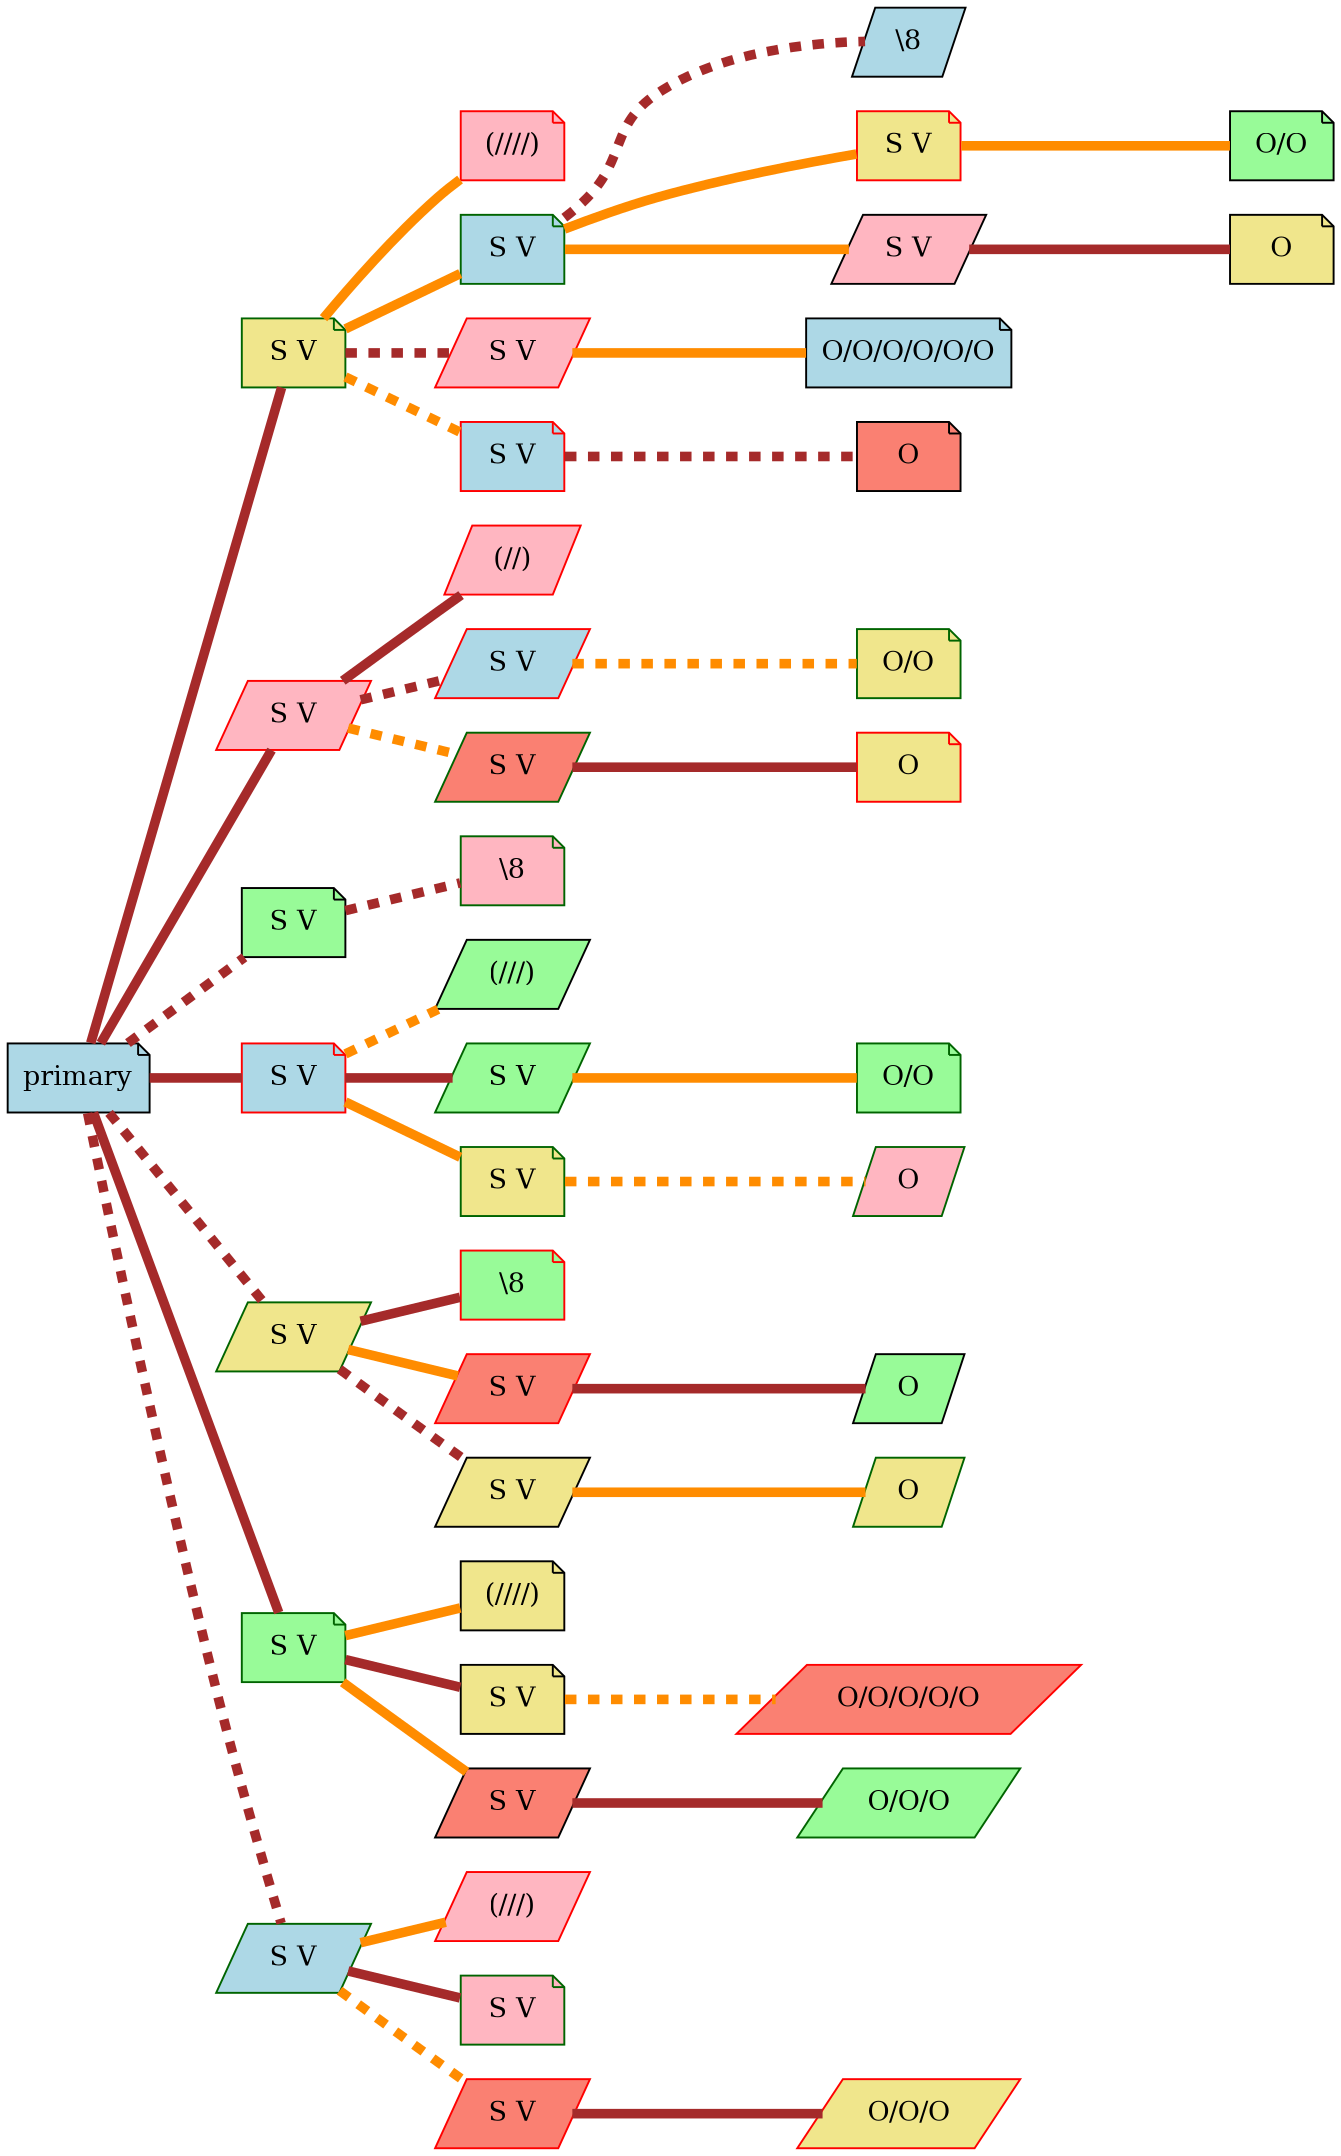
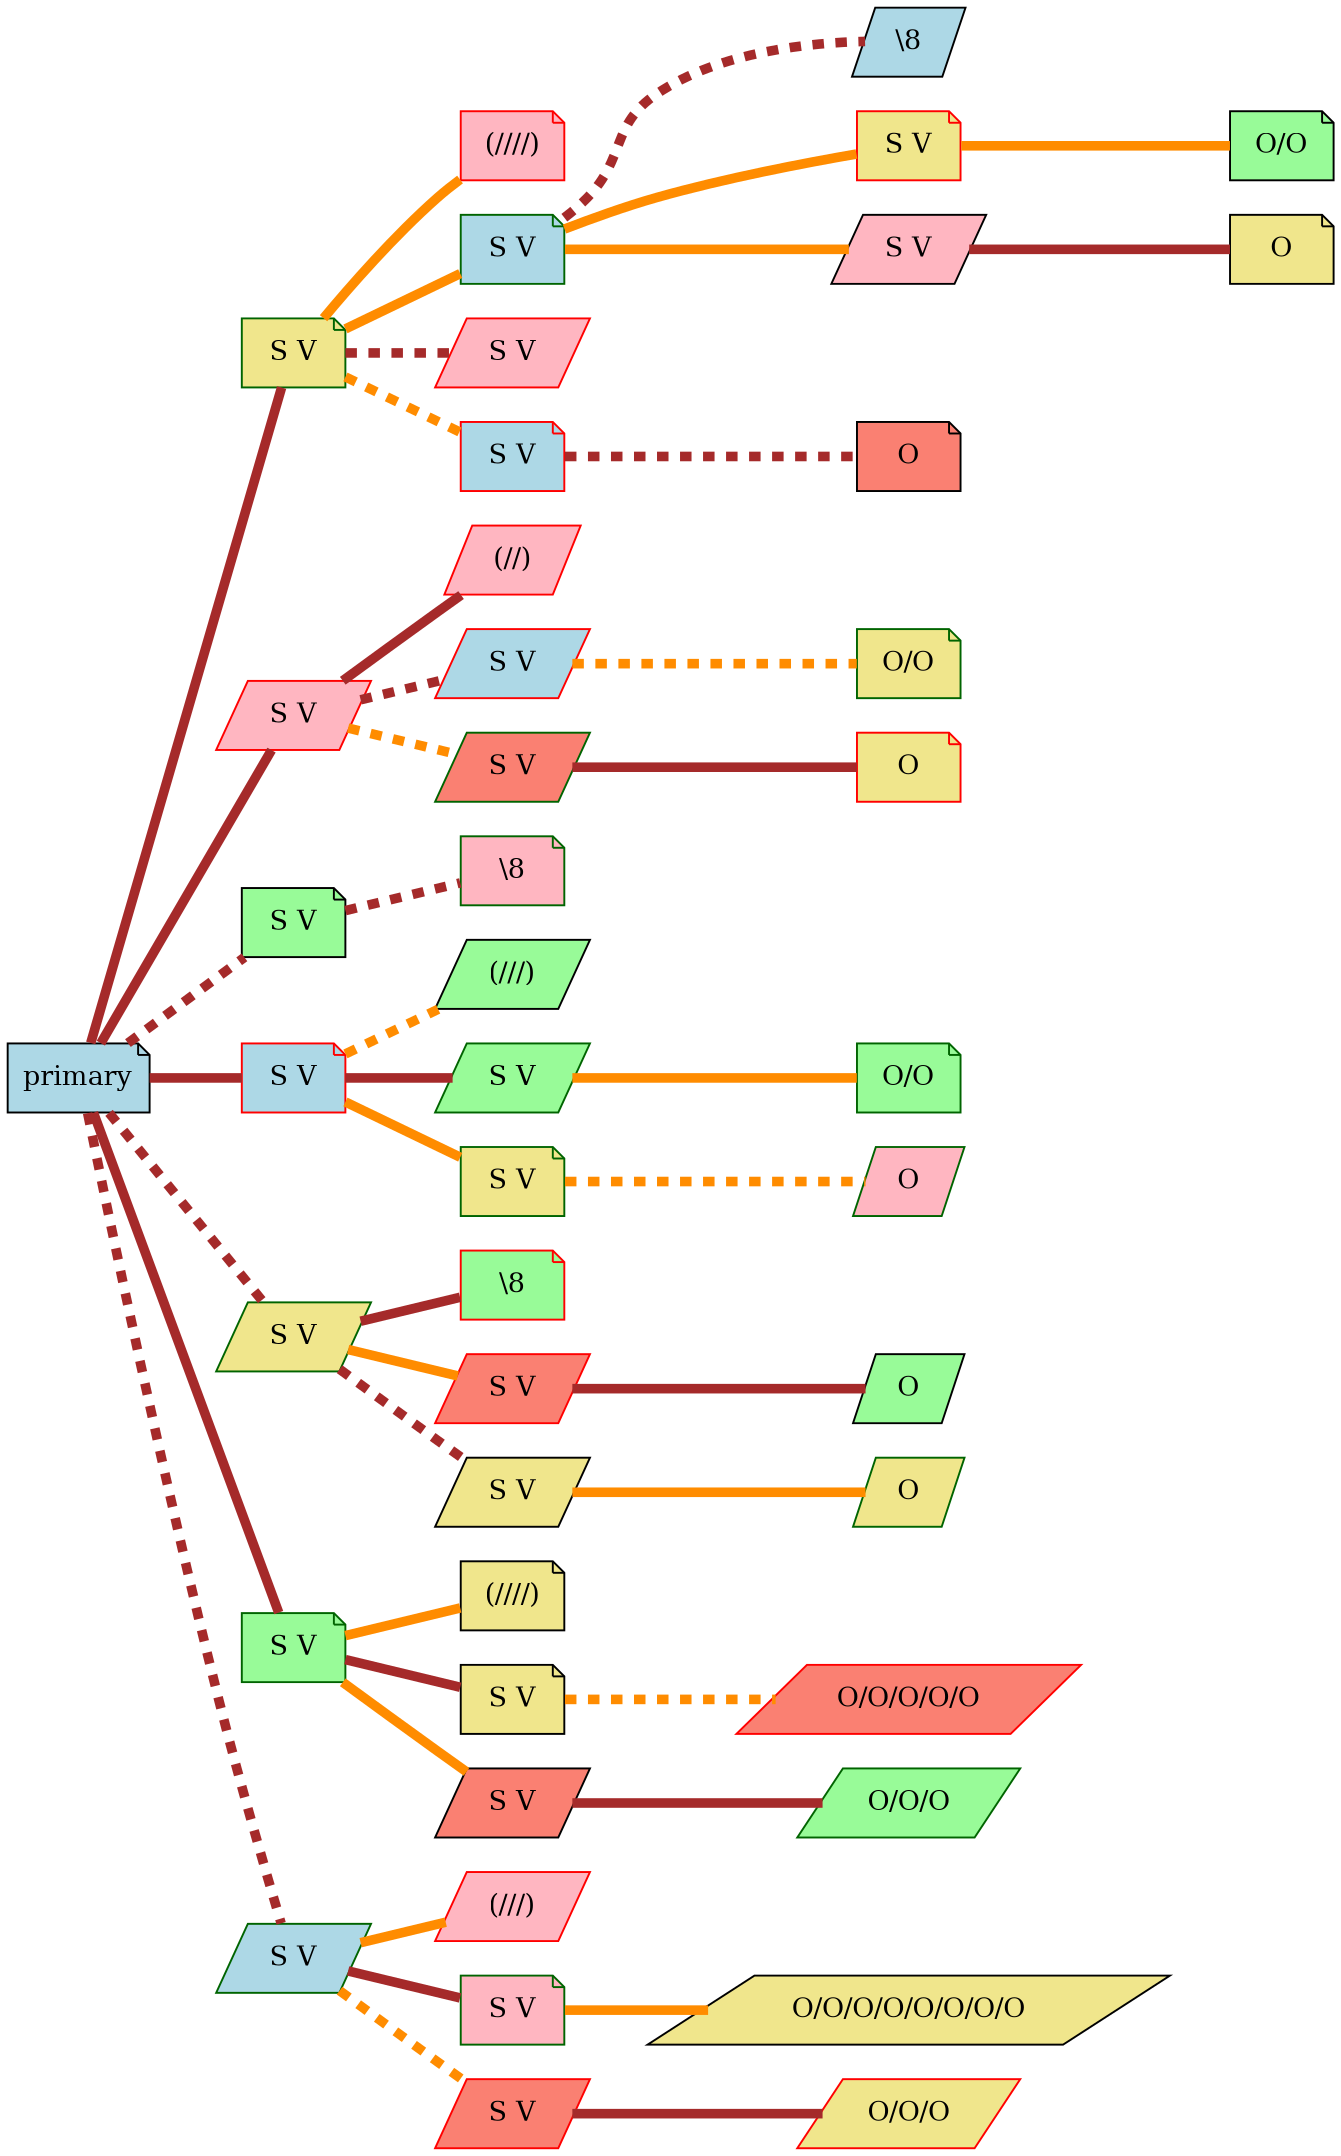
(909, 353) -> none
none -> (909, 2010)
